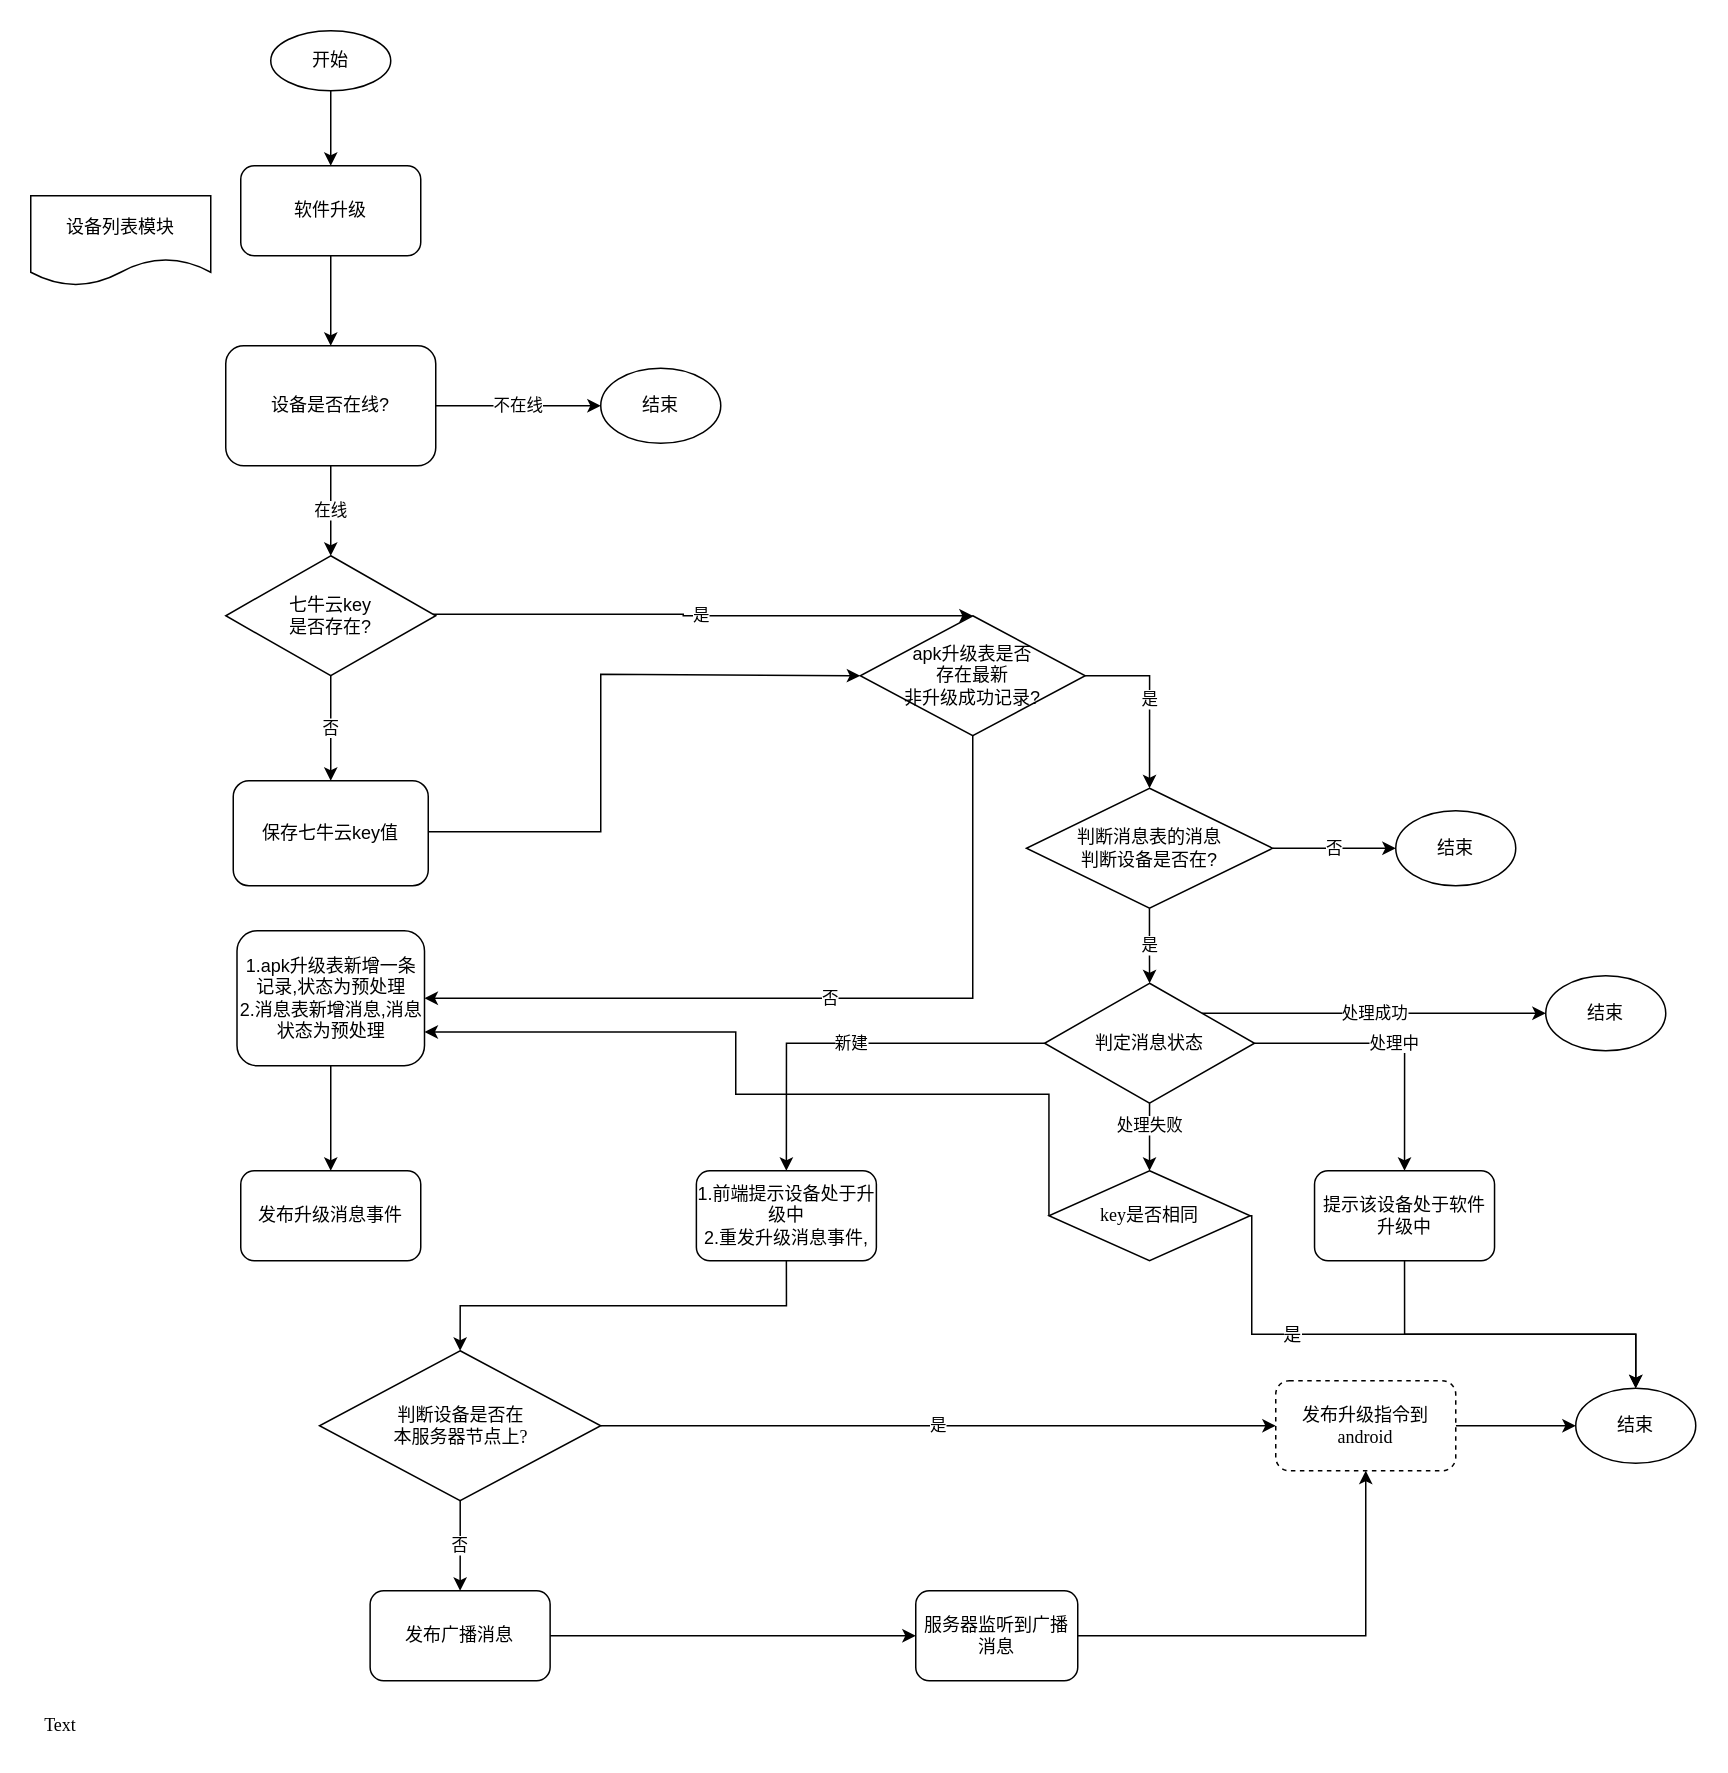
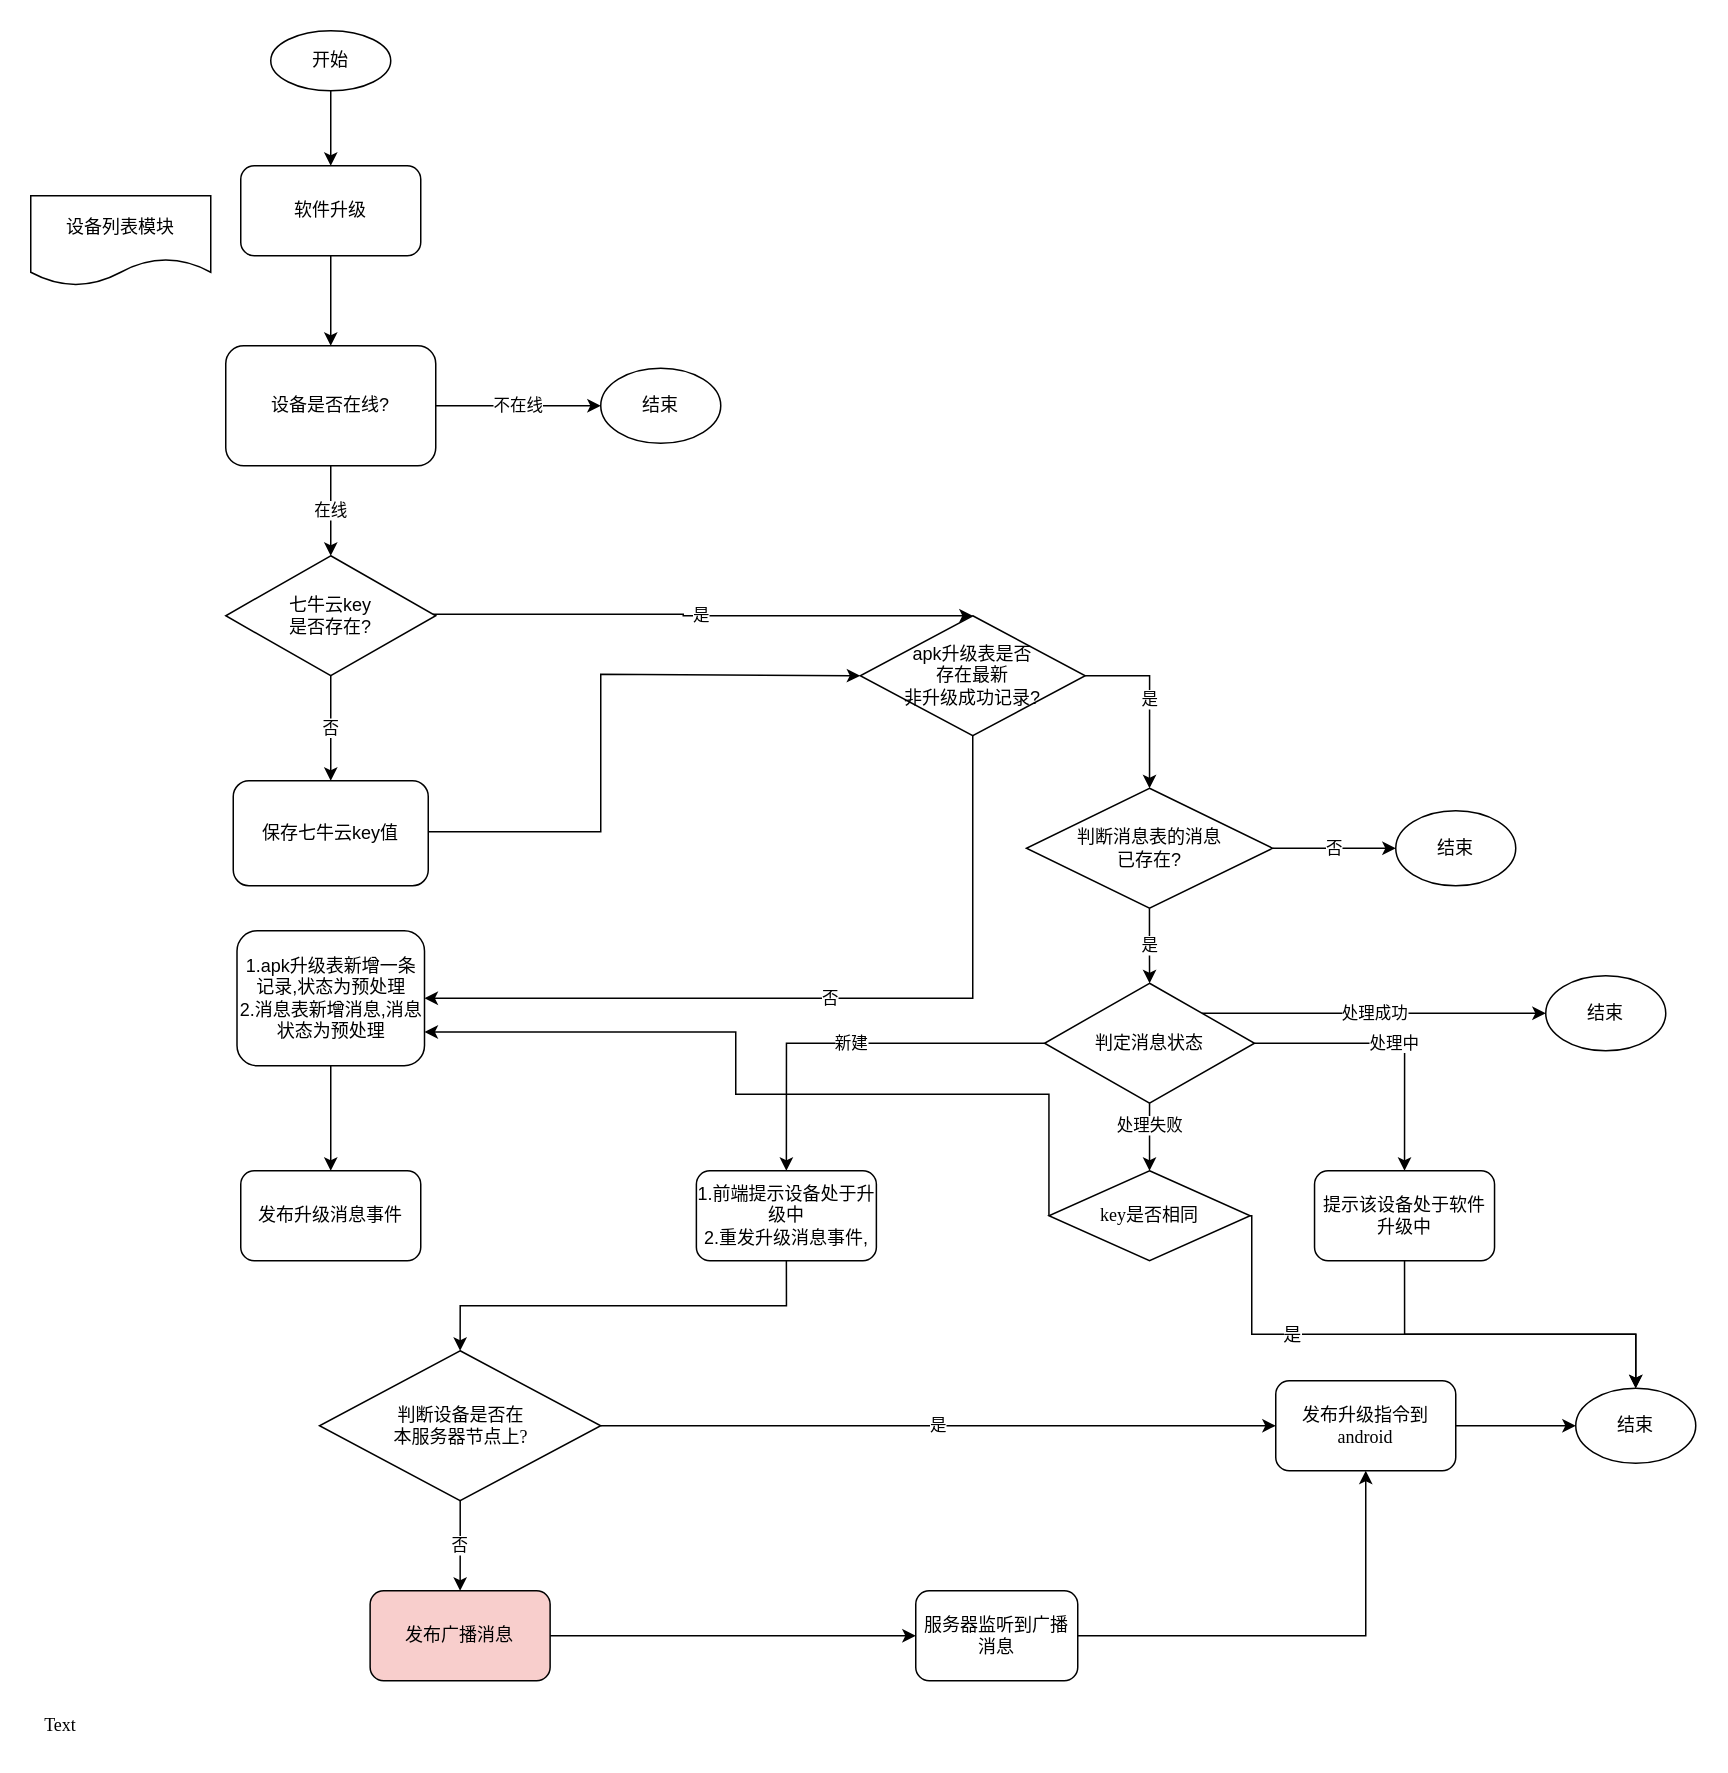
(1150, 848) -> (1150, 848)
(1366, 1426) -> (1366, 1426)
(460, 1636) -> (460, 1636)
